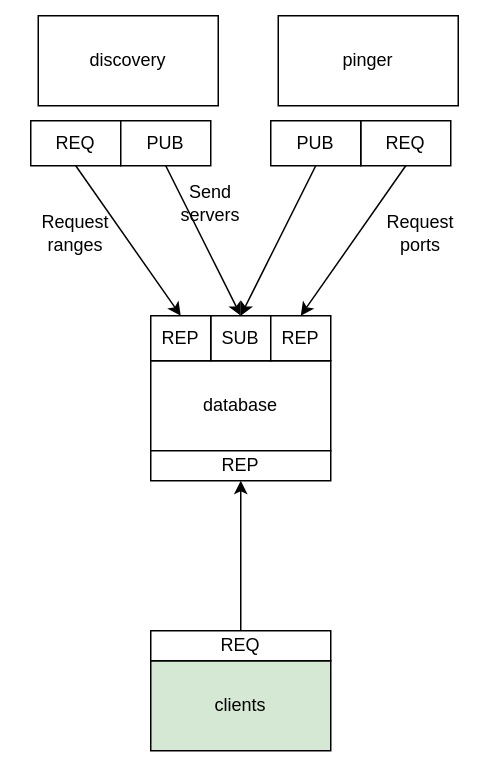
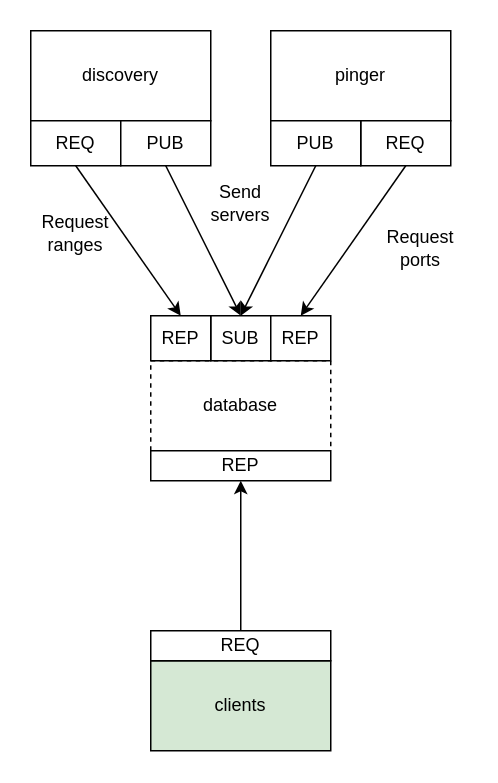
(128, 61) -> (121, 76)
(368, 61) -> (361, 76)
(211, 203) -> (241, 203)
(421, 233) -> (421, 248)
(241, 406) -> (241, 406)
